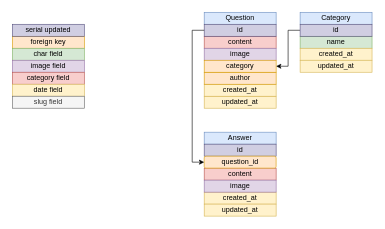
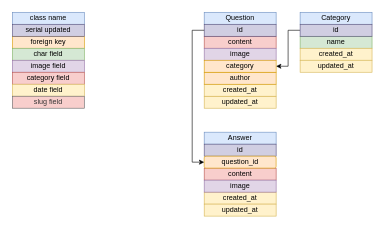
none -> (48, 18)
(48, 102) -> (48, 102)
